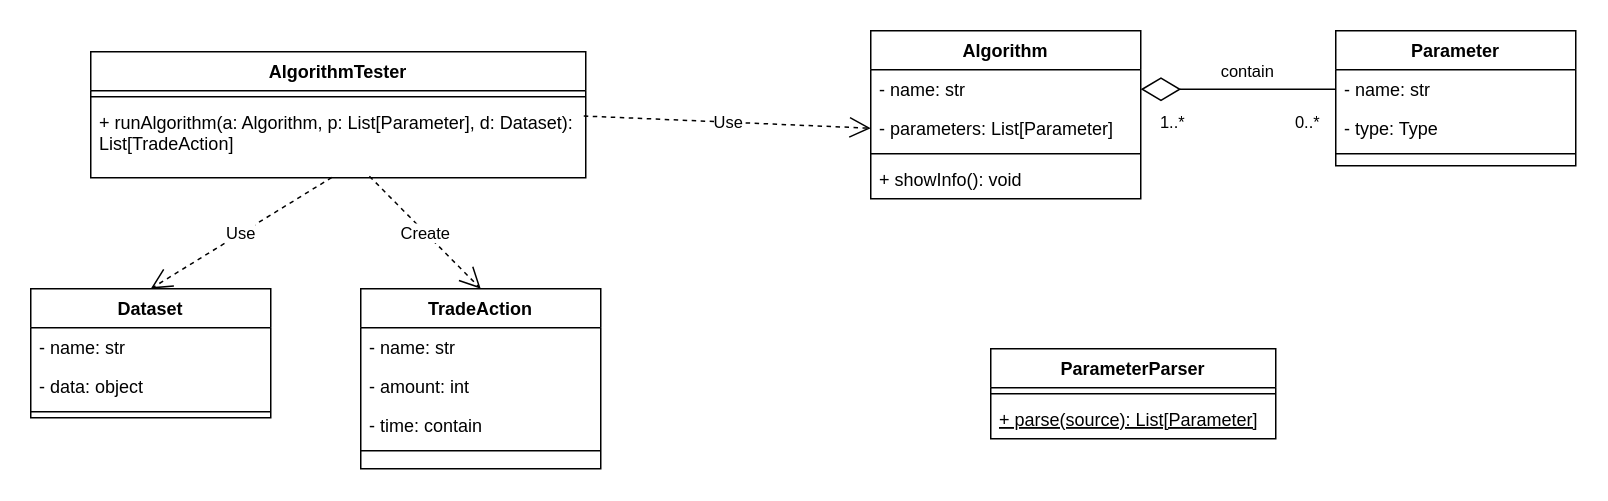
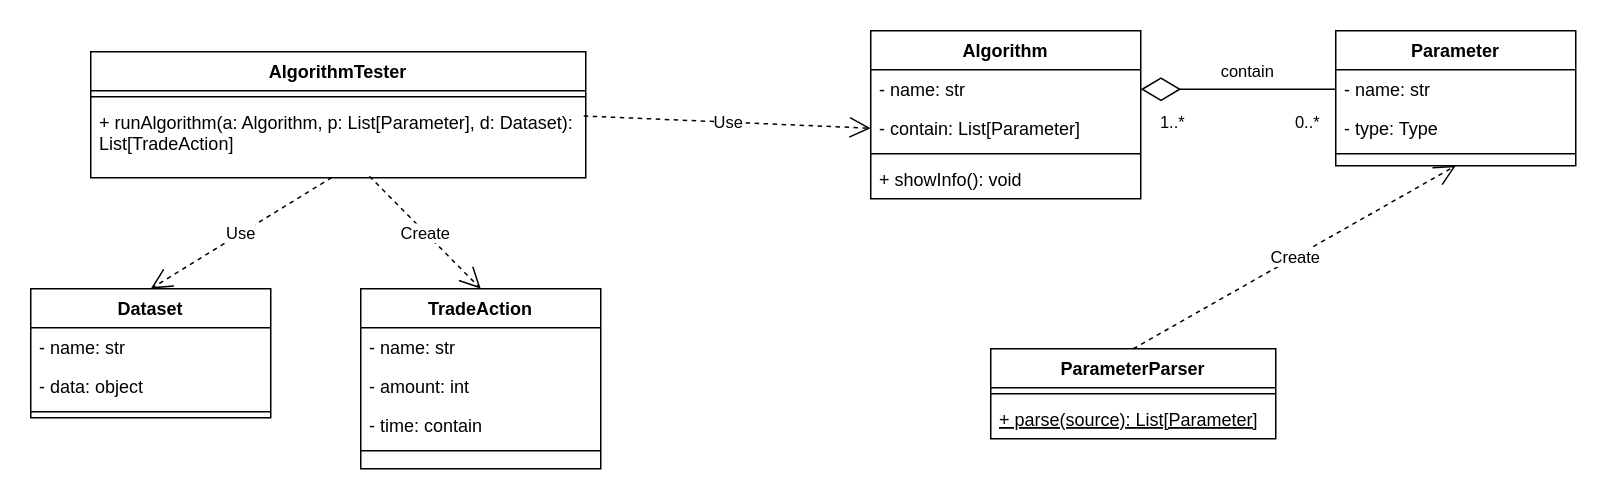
(1016, 129) -> (998, 129)
none -> (1293, 258)
